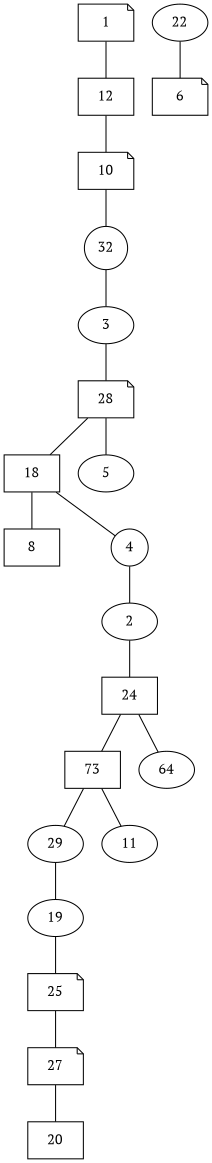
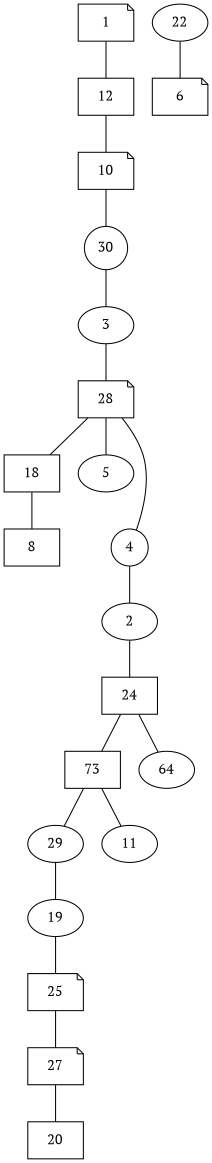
(106, 248) -> (106, 248)
(86, 514) -> (146, 472)
